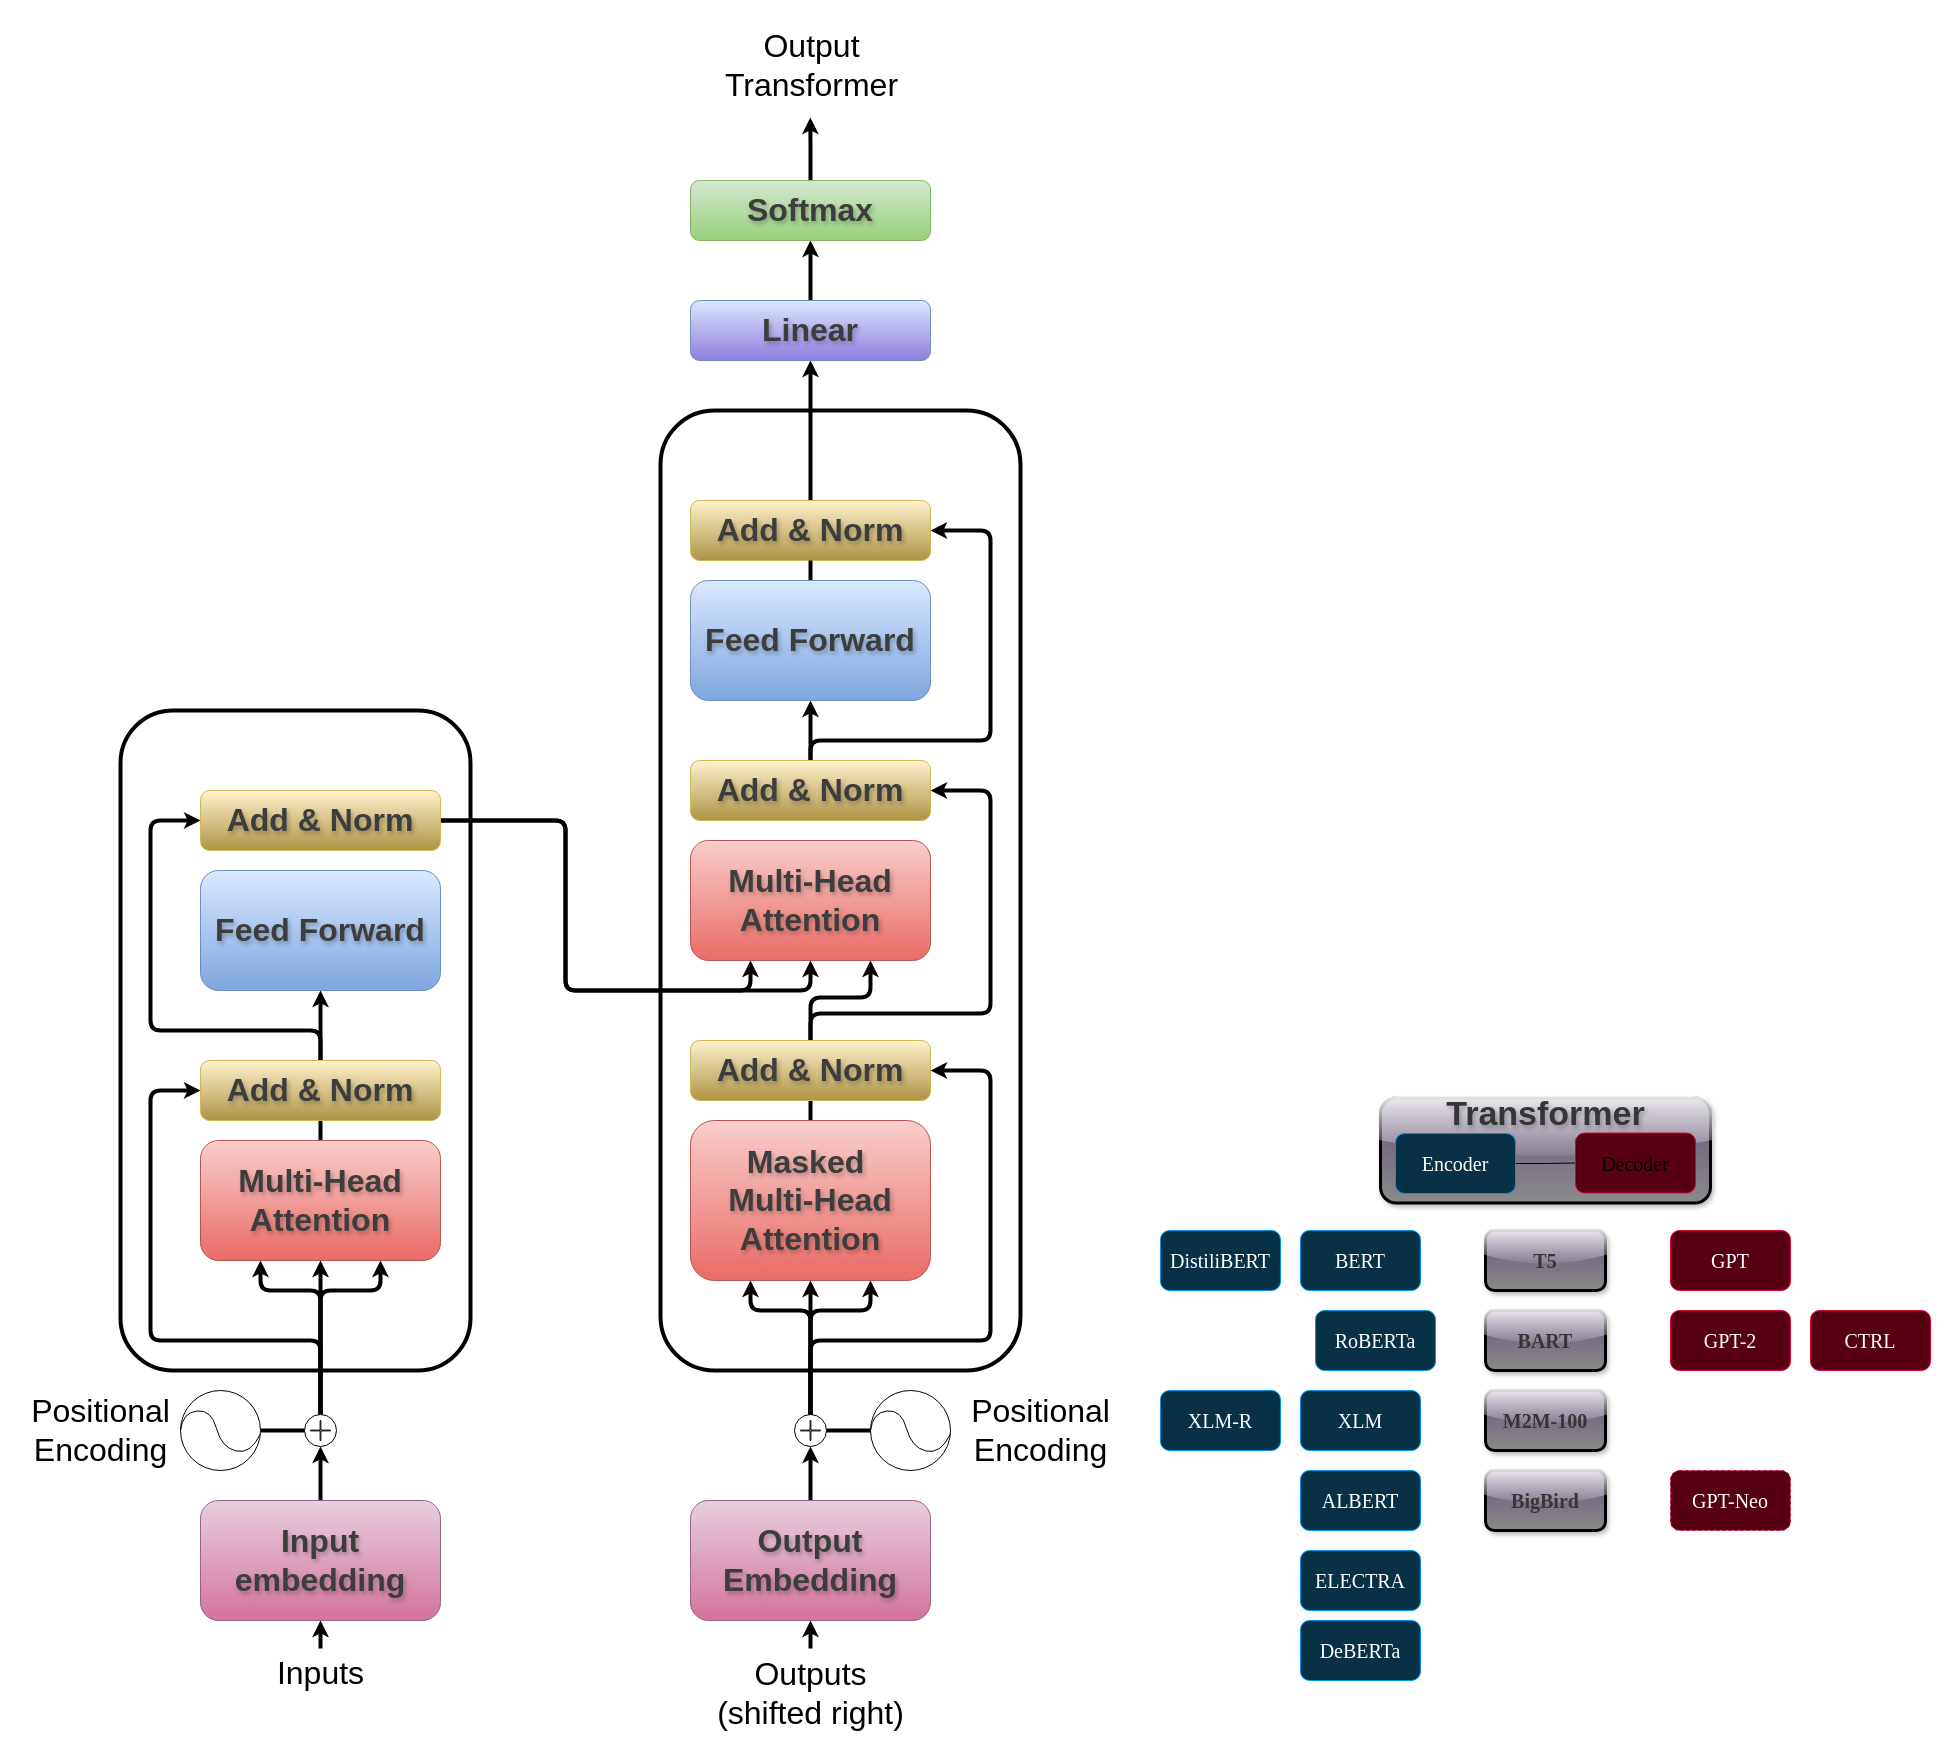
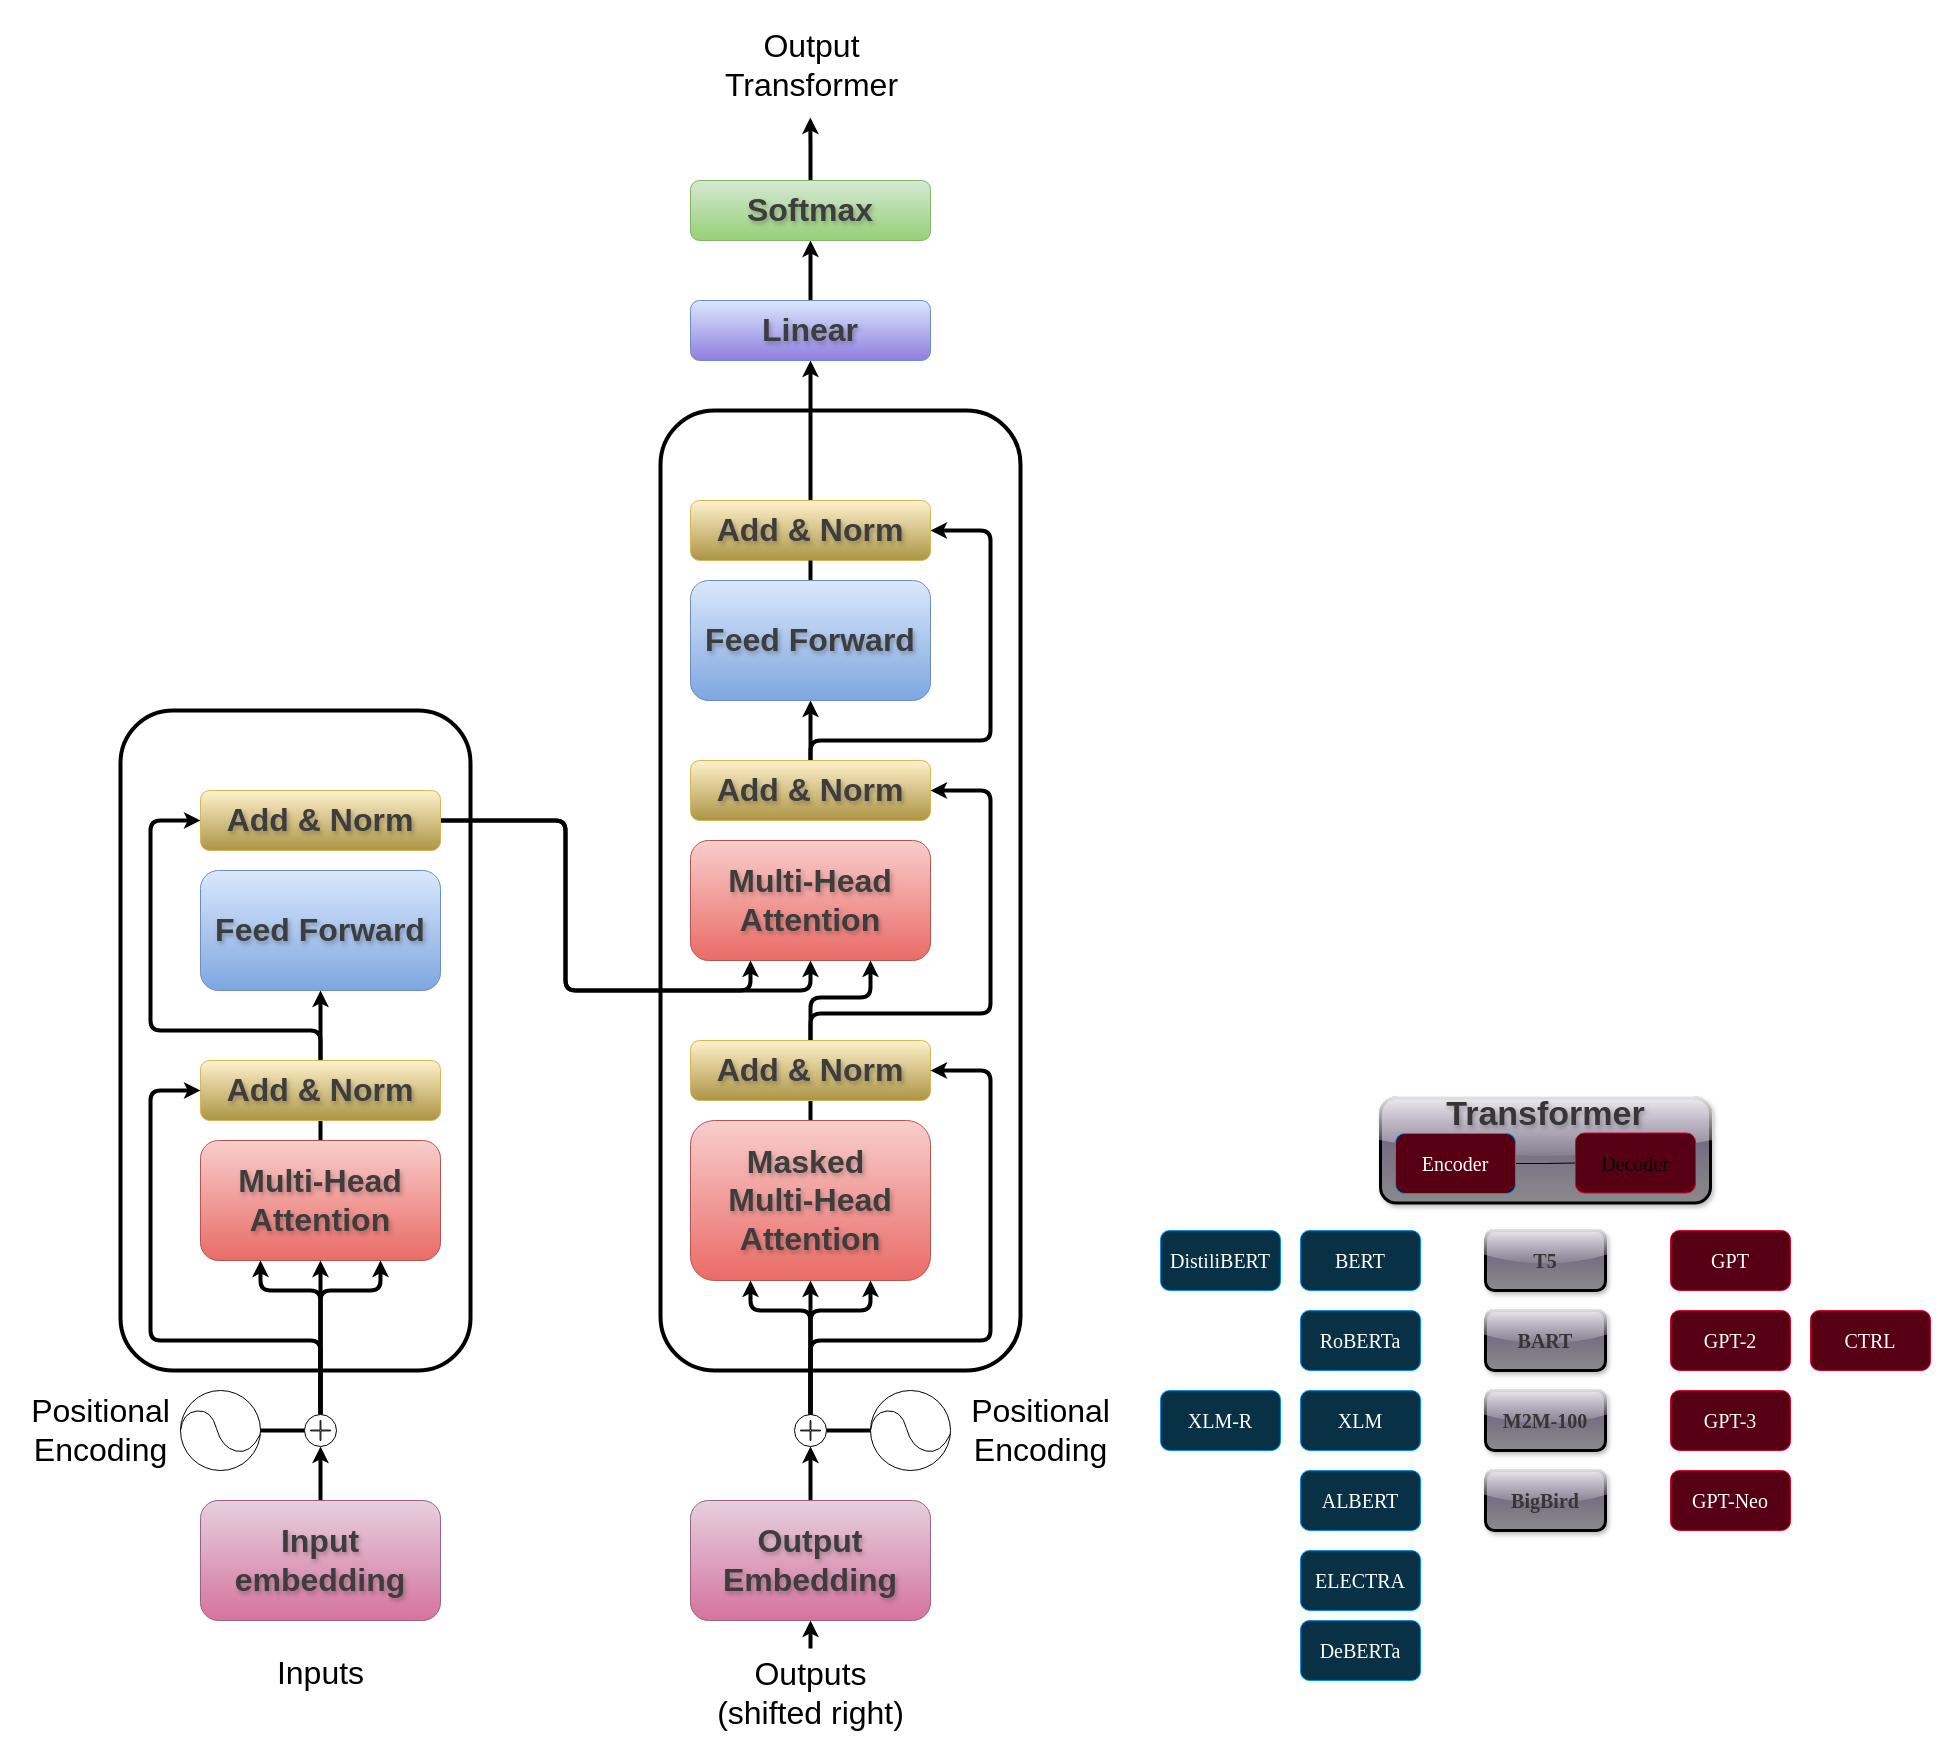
(1456, 1164) -> (1456, 1164)
(1376, 1341) -> (1361, 1341)
none -> (1731, 1421)
(1731, 1501) -> (1731, 1501)
(321, 1629) -> none
